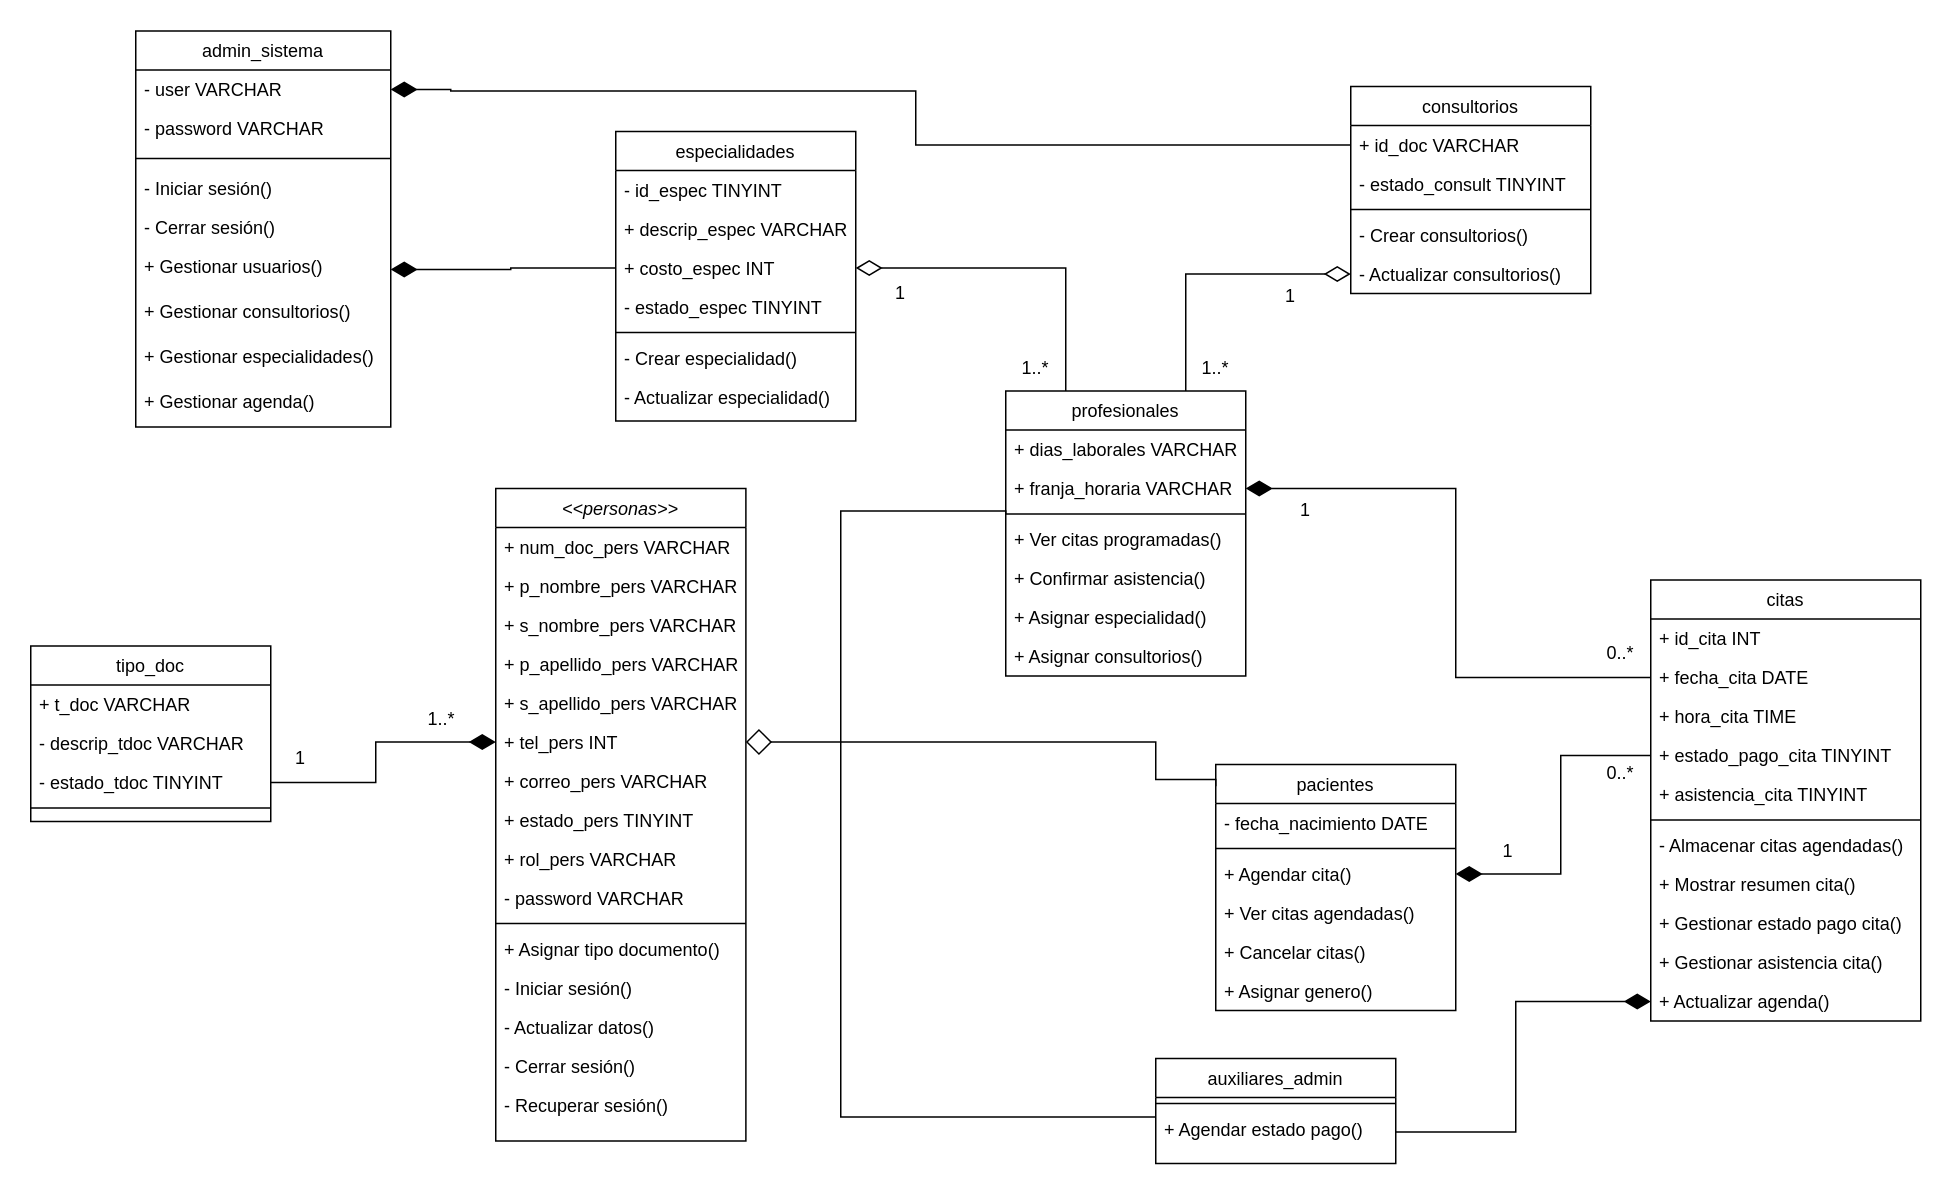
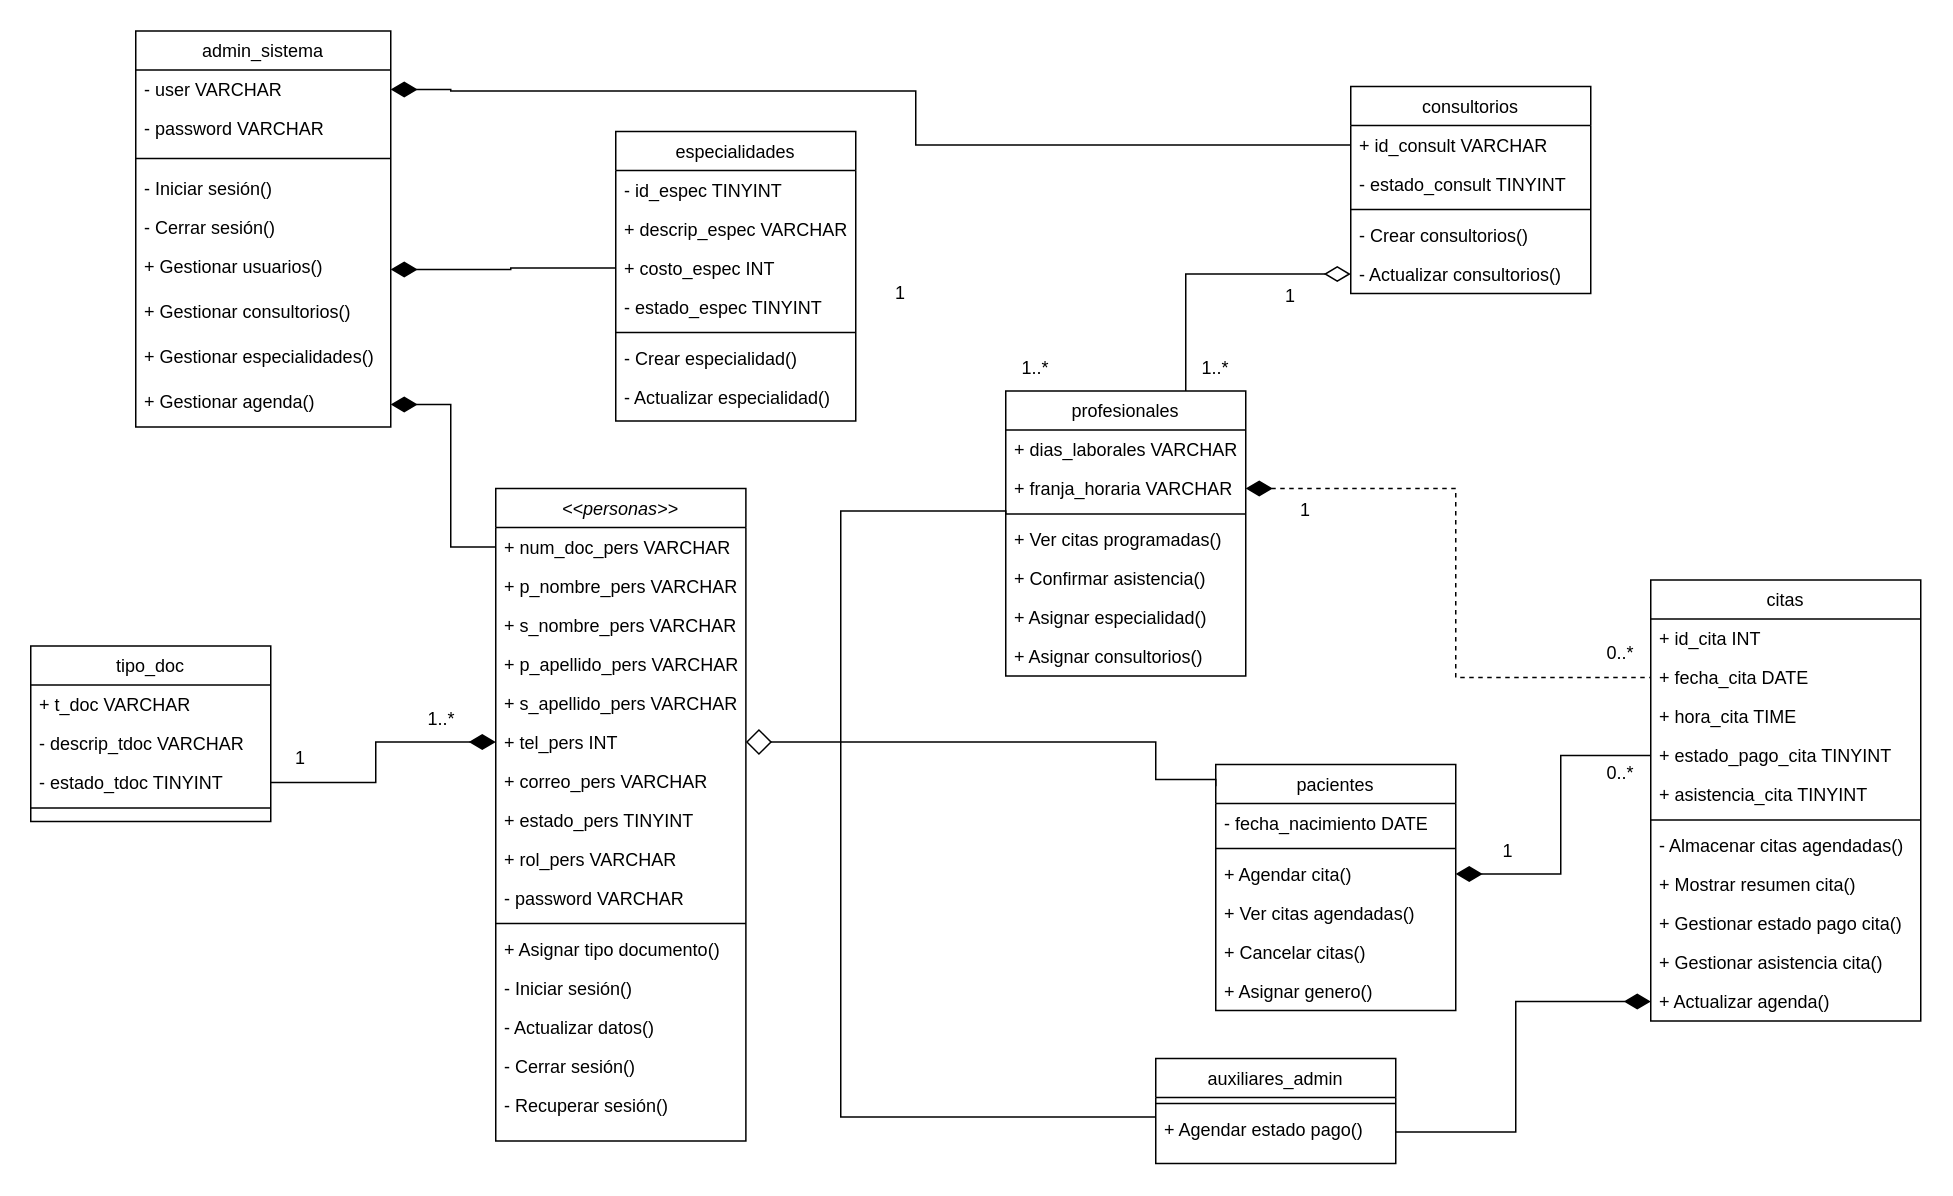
(1433, 146) -> (1450, 146)
(1035, 268) -> none
none -> (451, 480)
(1456, 588) -> (1456, 588)
